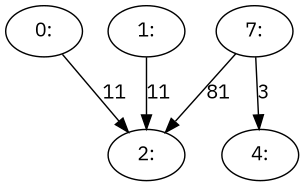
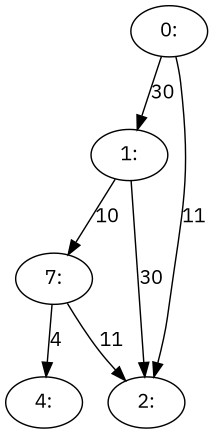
none -> (152, 86)
(159, 93) -> (151, 279)
(218, 93) -> (112, 341)
(264, 93) -> (56, 341)
none -> (96, 211)
